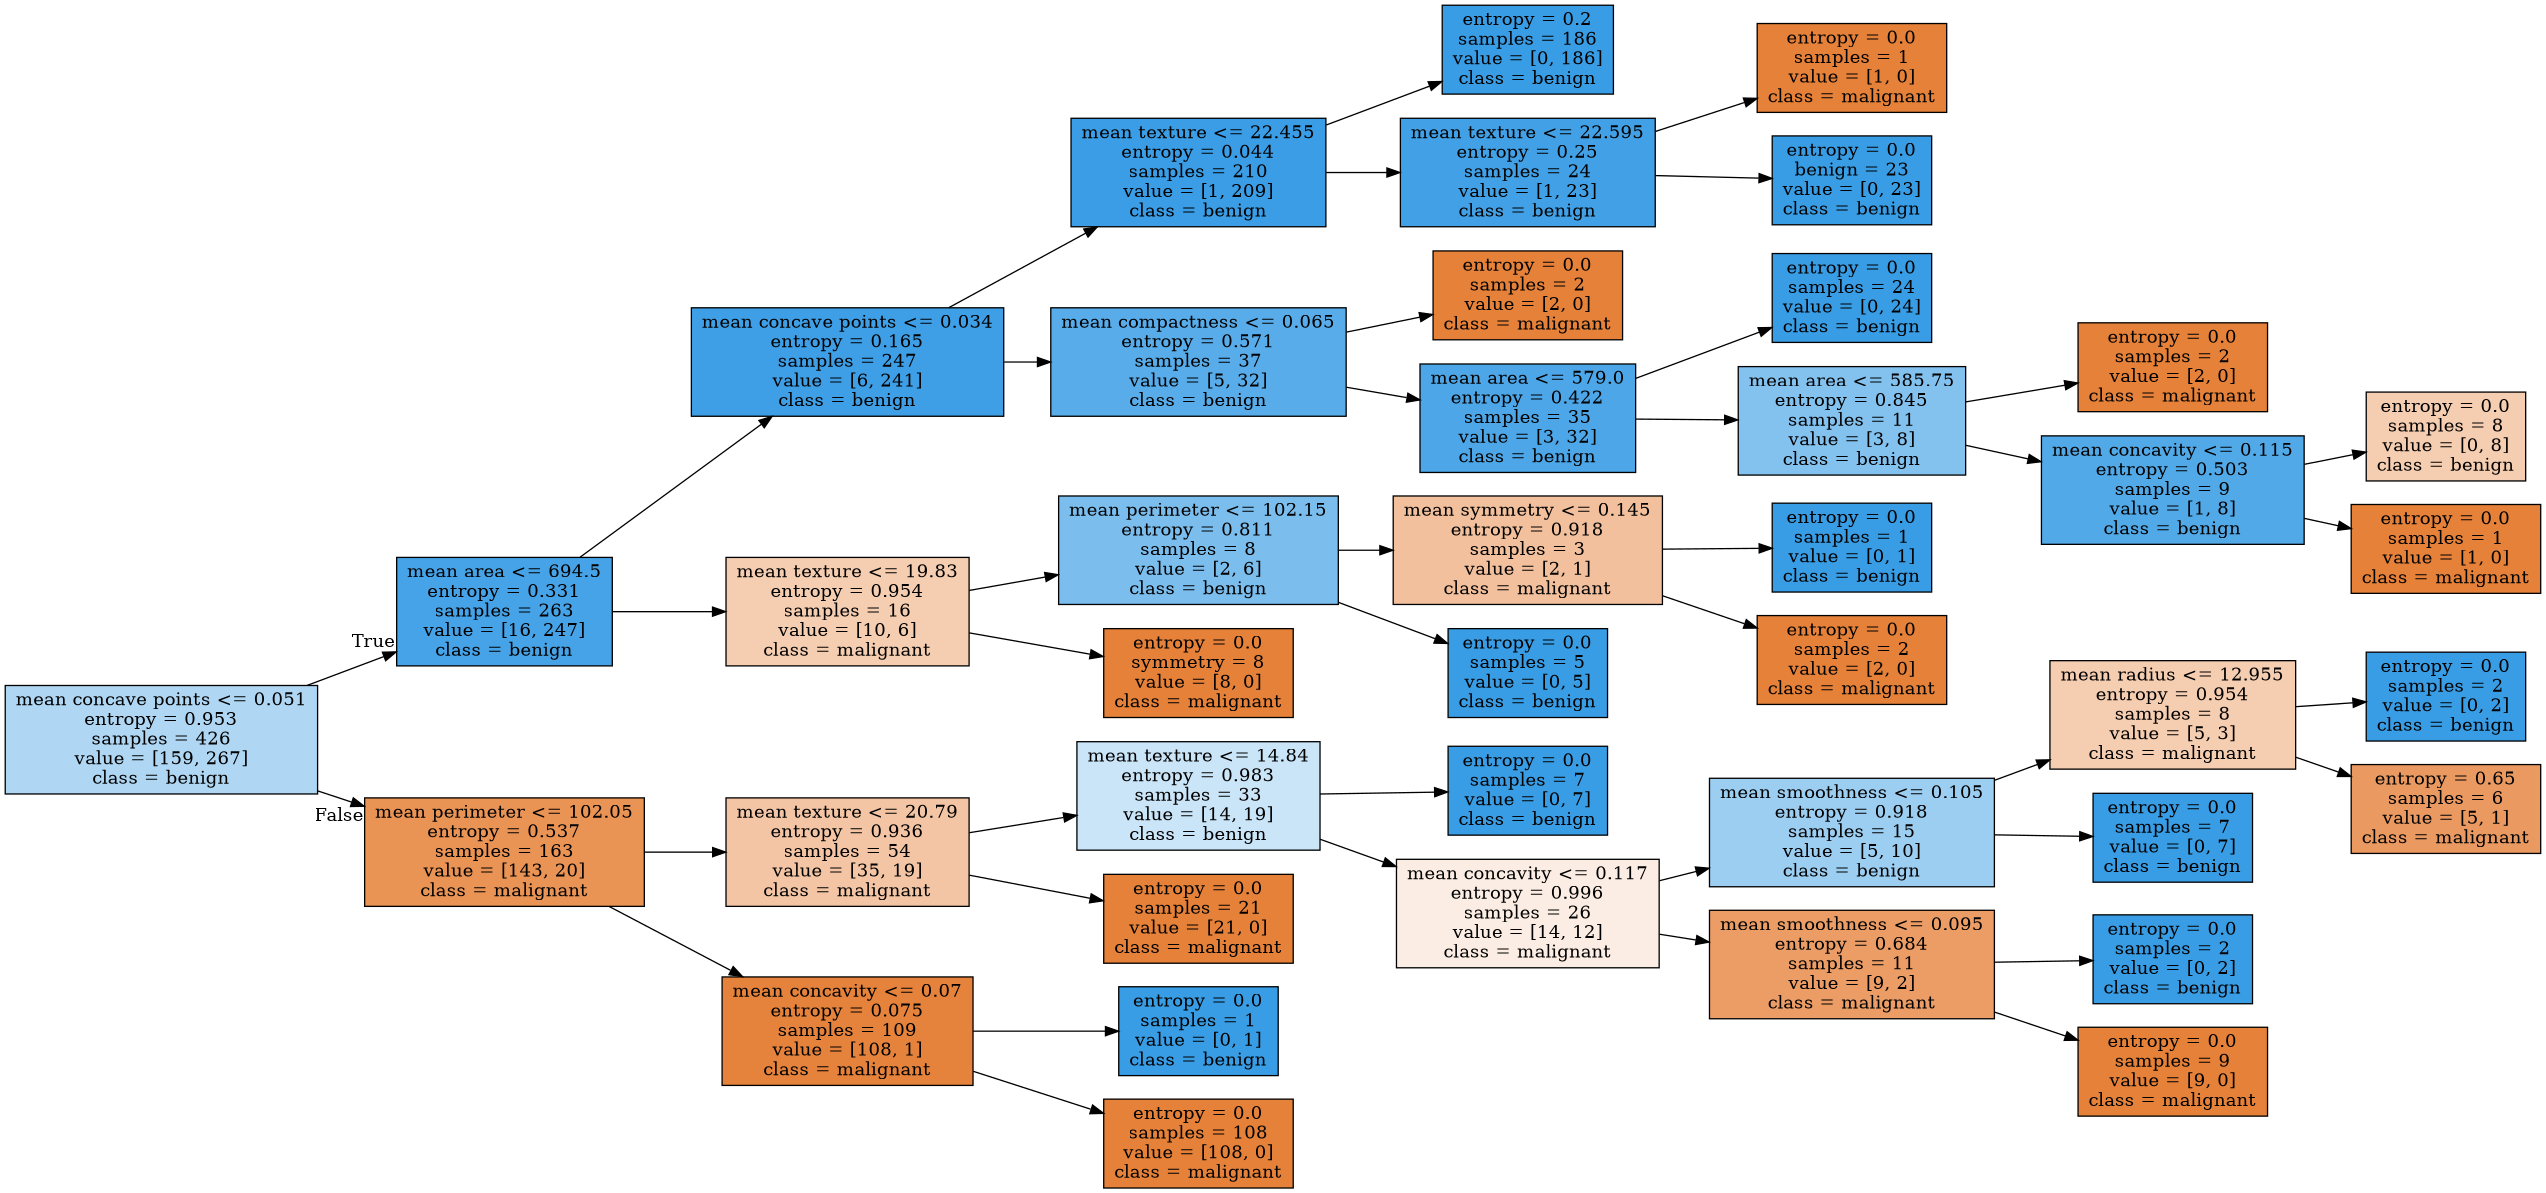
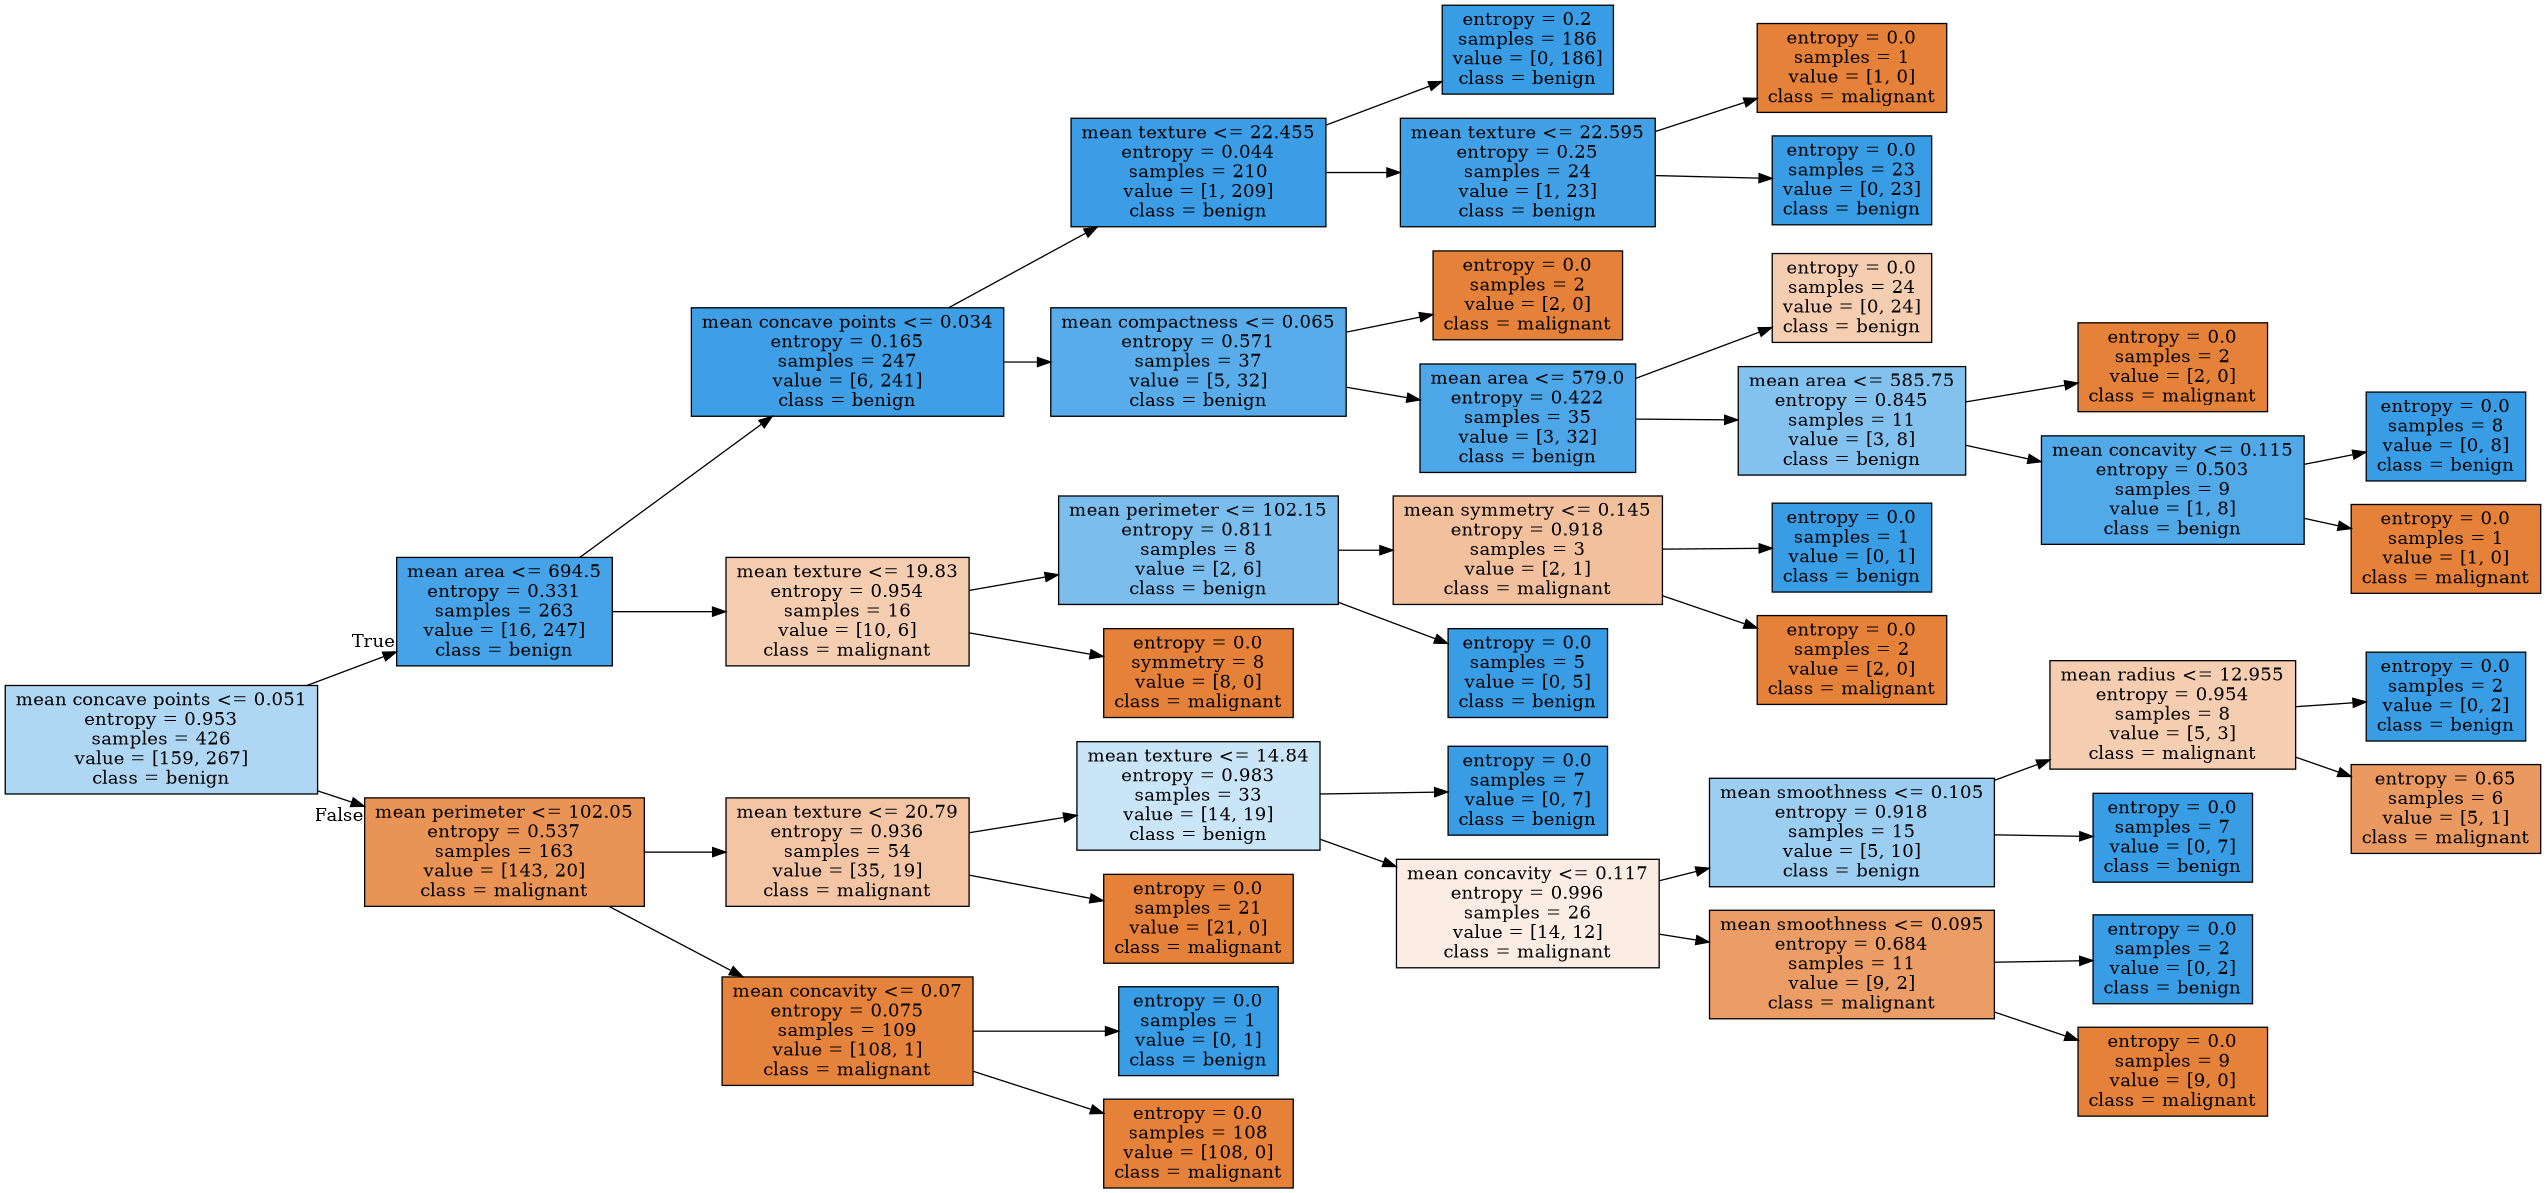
(1852, 180) -> (1852, 180)
(1852, 298) -> (1852, 298)
(2446, 437) -> (2446, 437)
